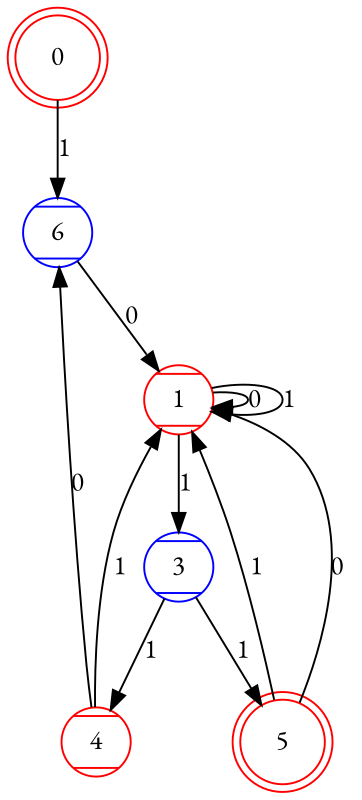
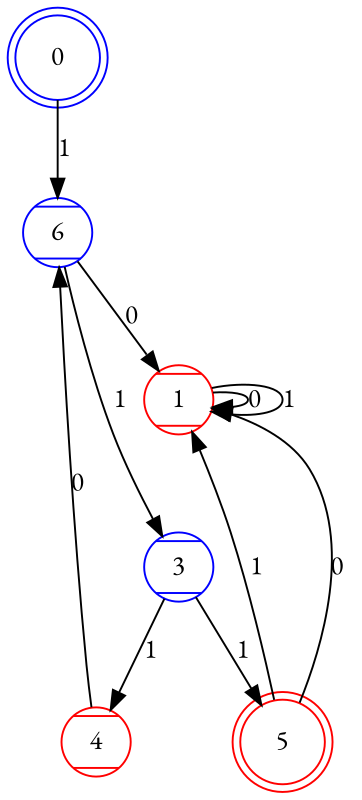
(58, 58) -> (58, 58)
(179, 474) -> (100, 396)
(105, 573) -> none
